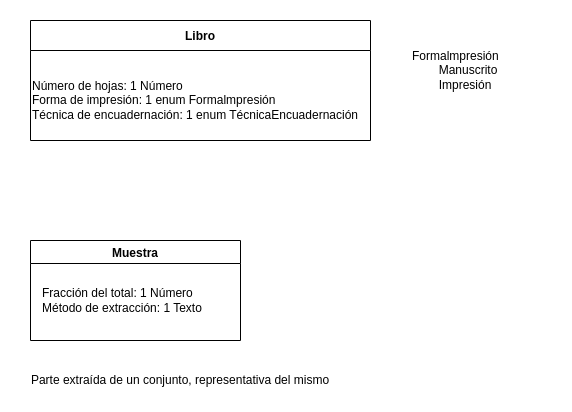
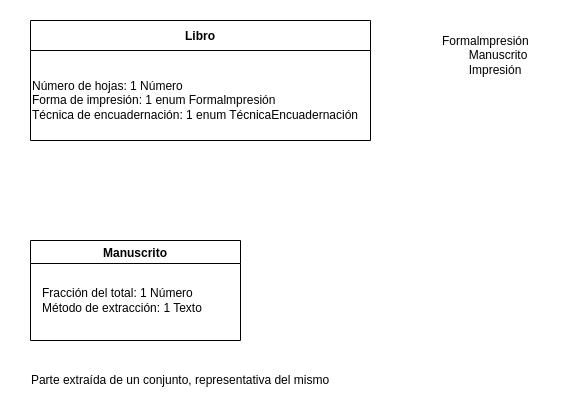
(466, 71) -> (496, 56)
(135, 253) -> (135, 253)
